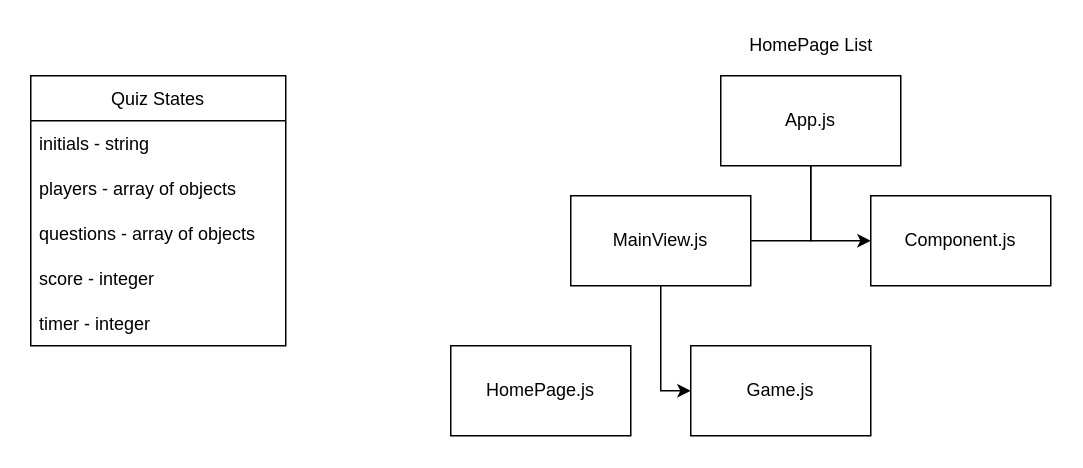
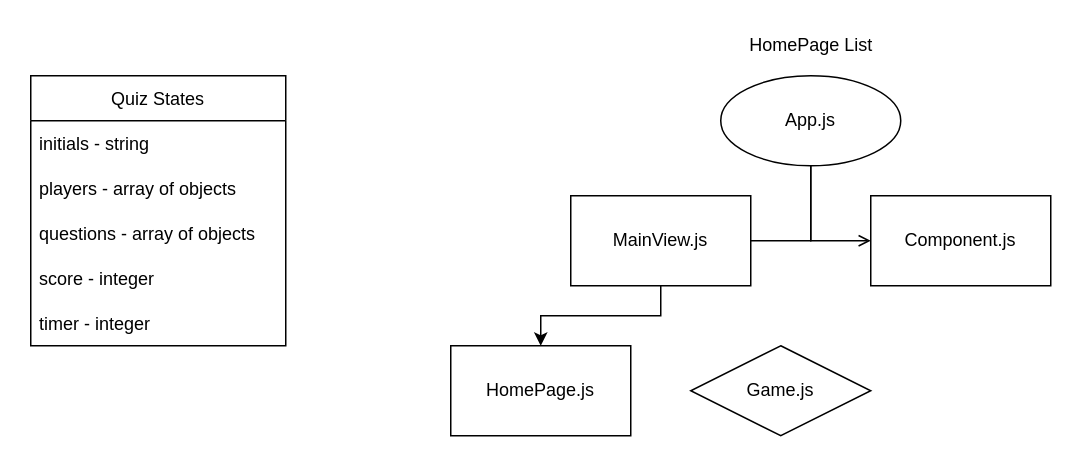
(811, 121) -> (811, 121)
(859, 241) -> (861, 241)
(661, 362) -> (593, 316)
(781, 391) -> (781, 391)
